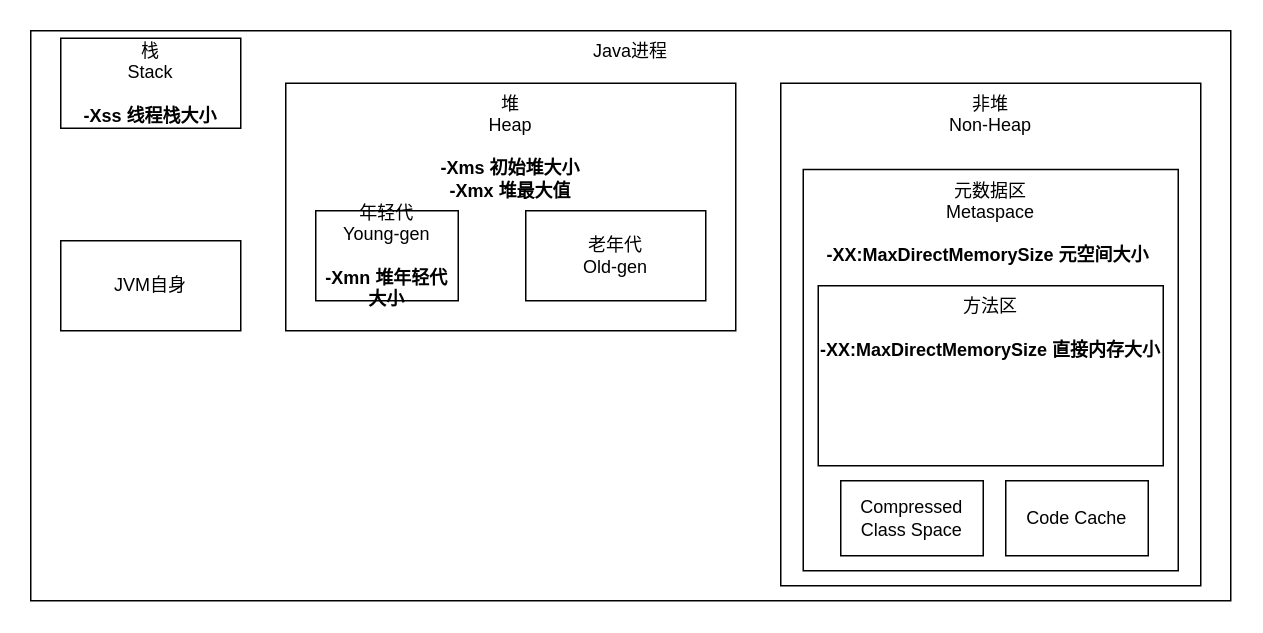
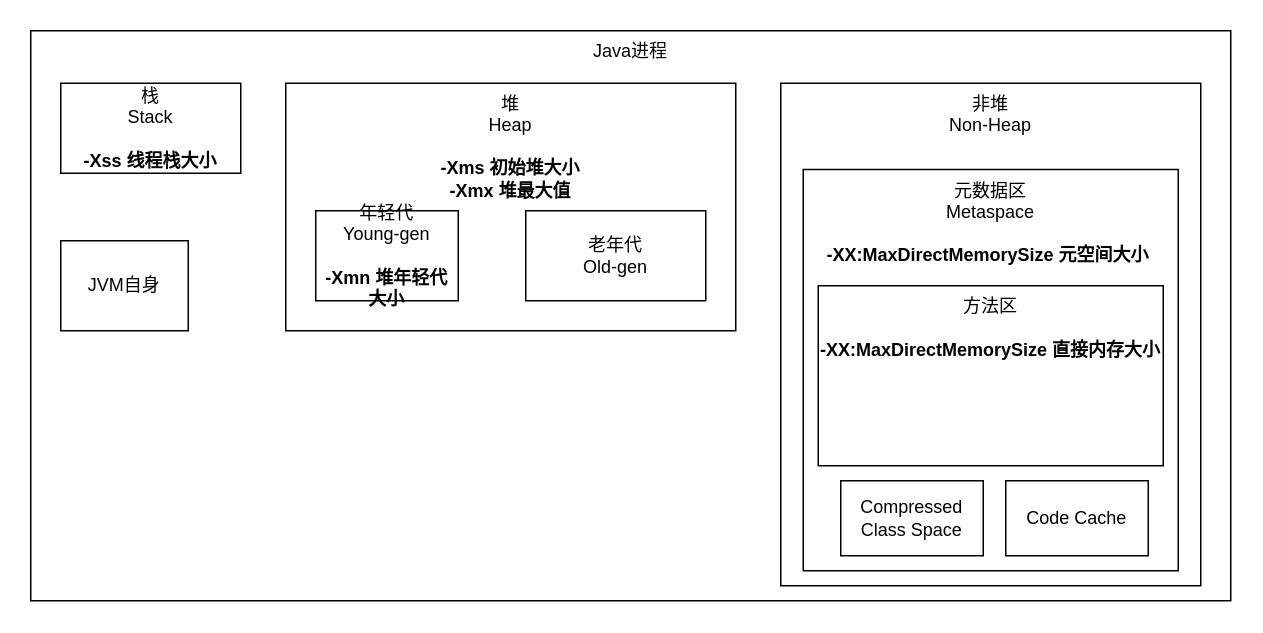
(151, 83) -> (151, 128)
(151, 286) -> (125, 286)
